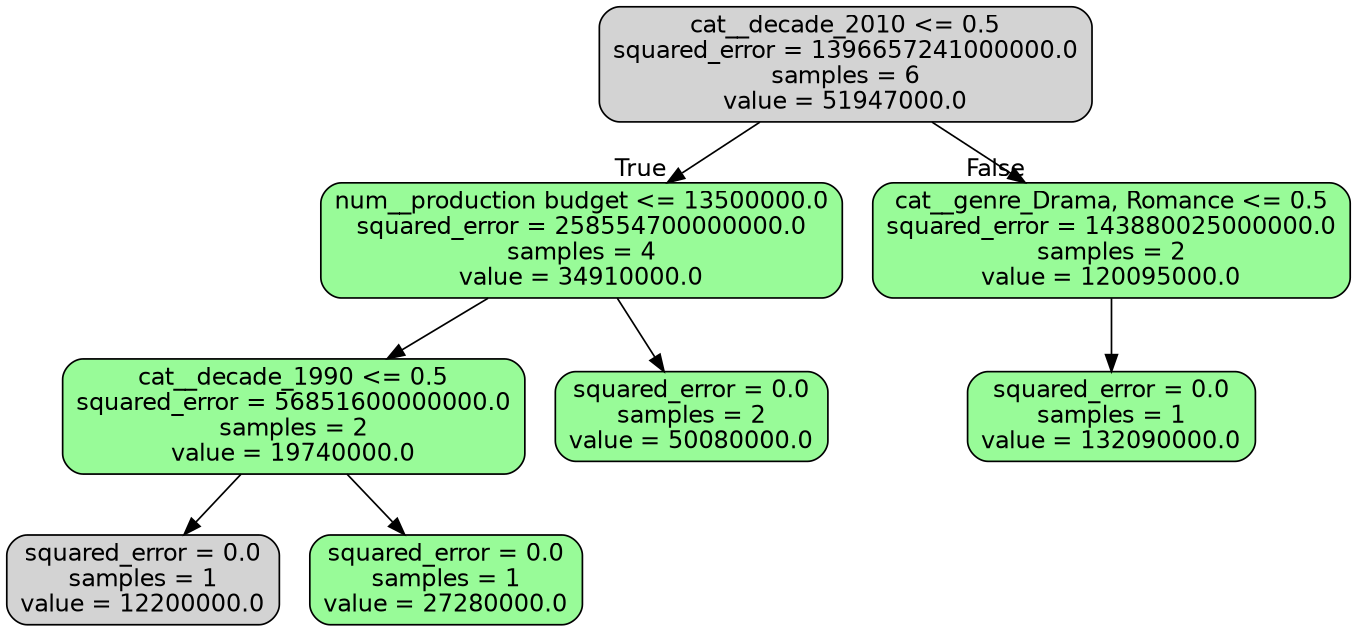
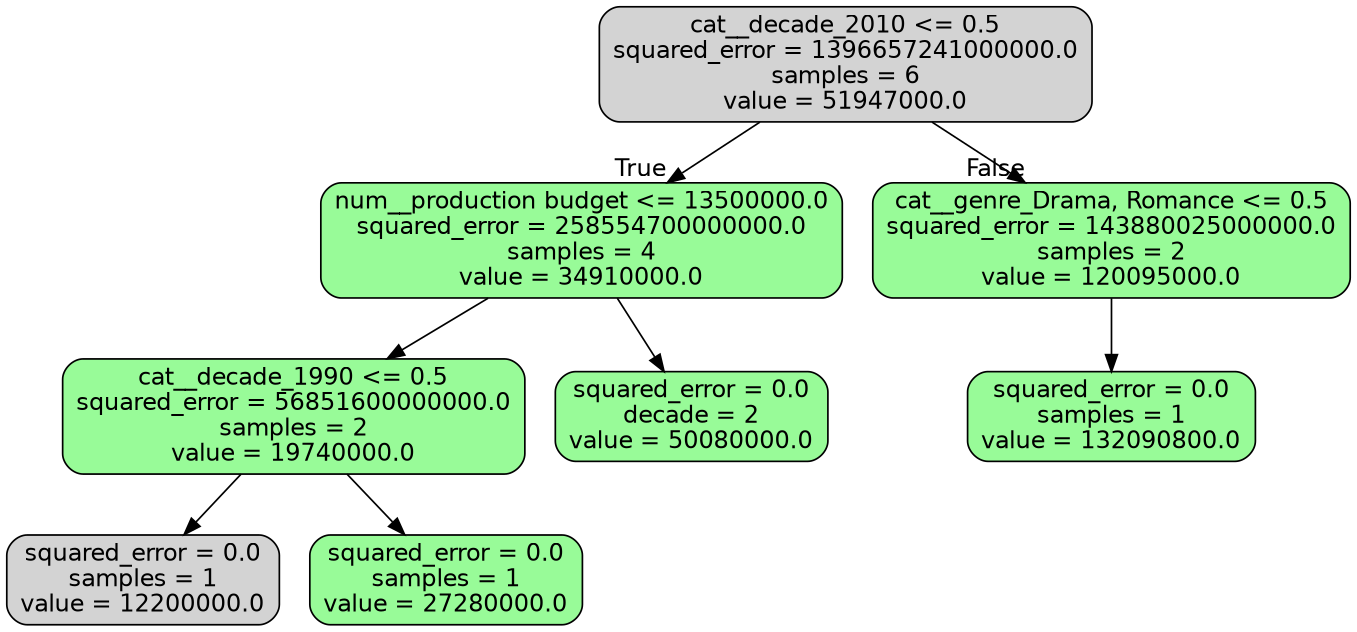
(692, 416) -> (692, 416)
(1111, 416) -> (1111, 416)
